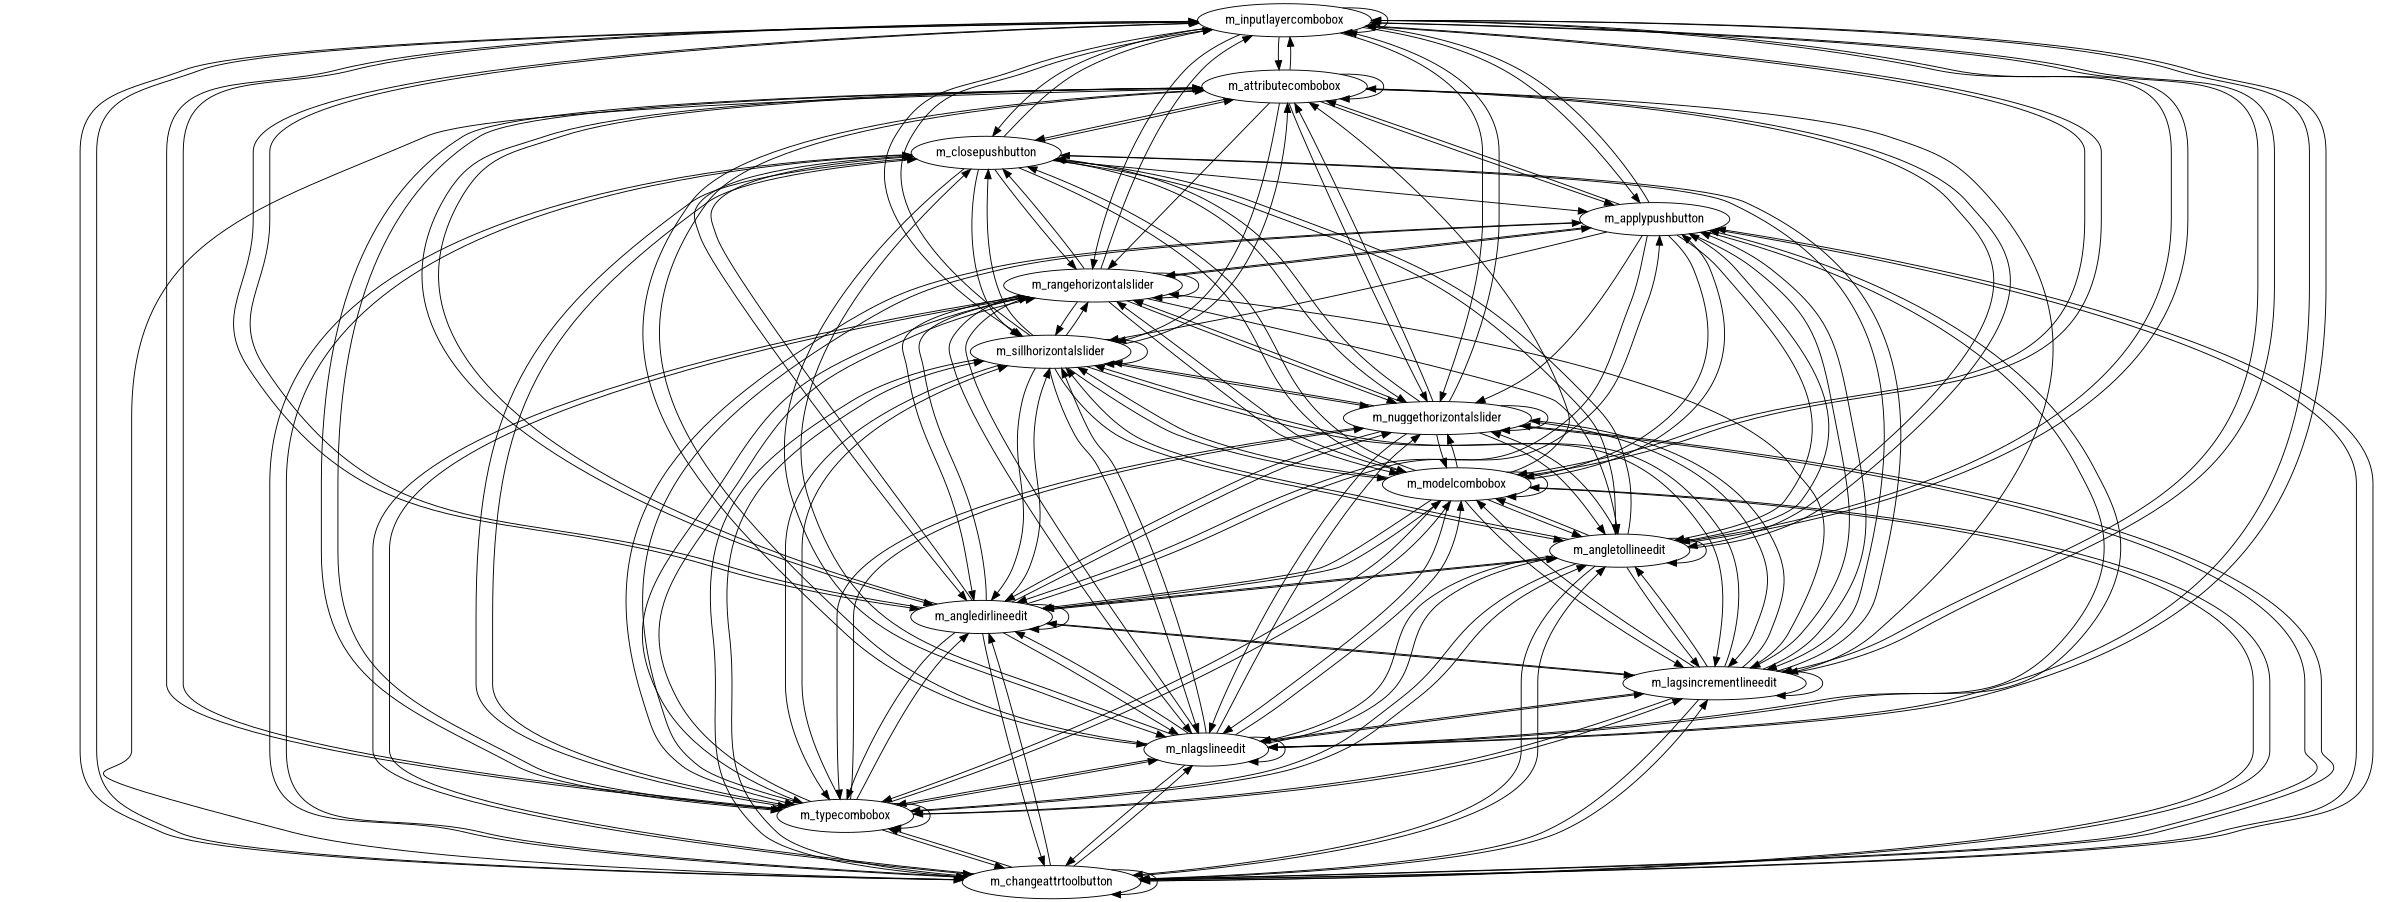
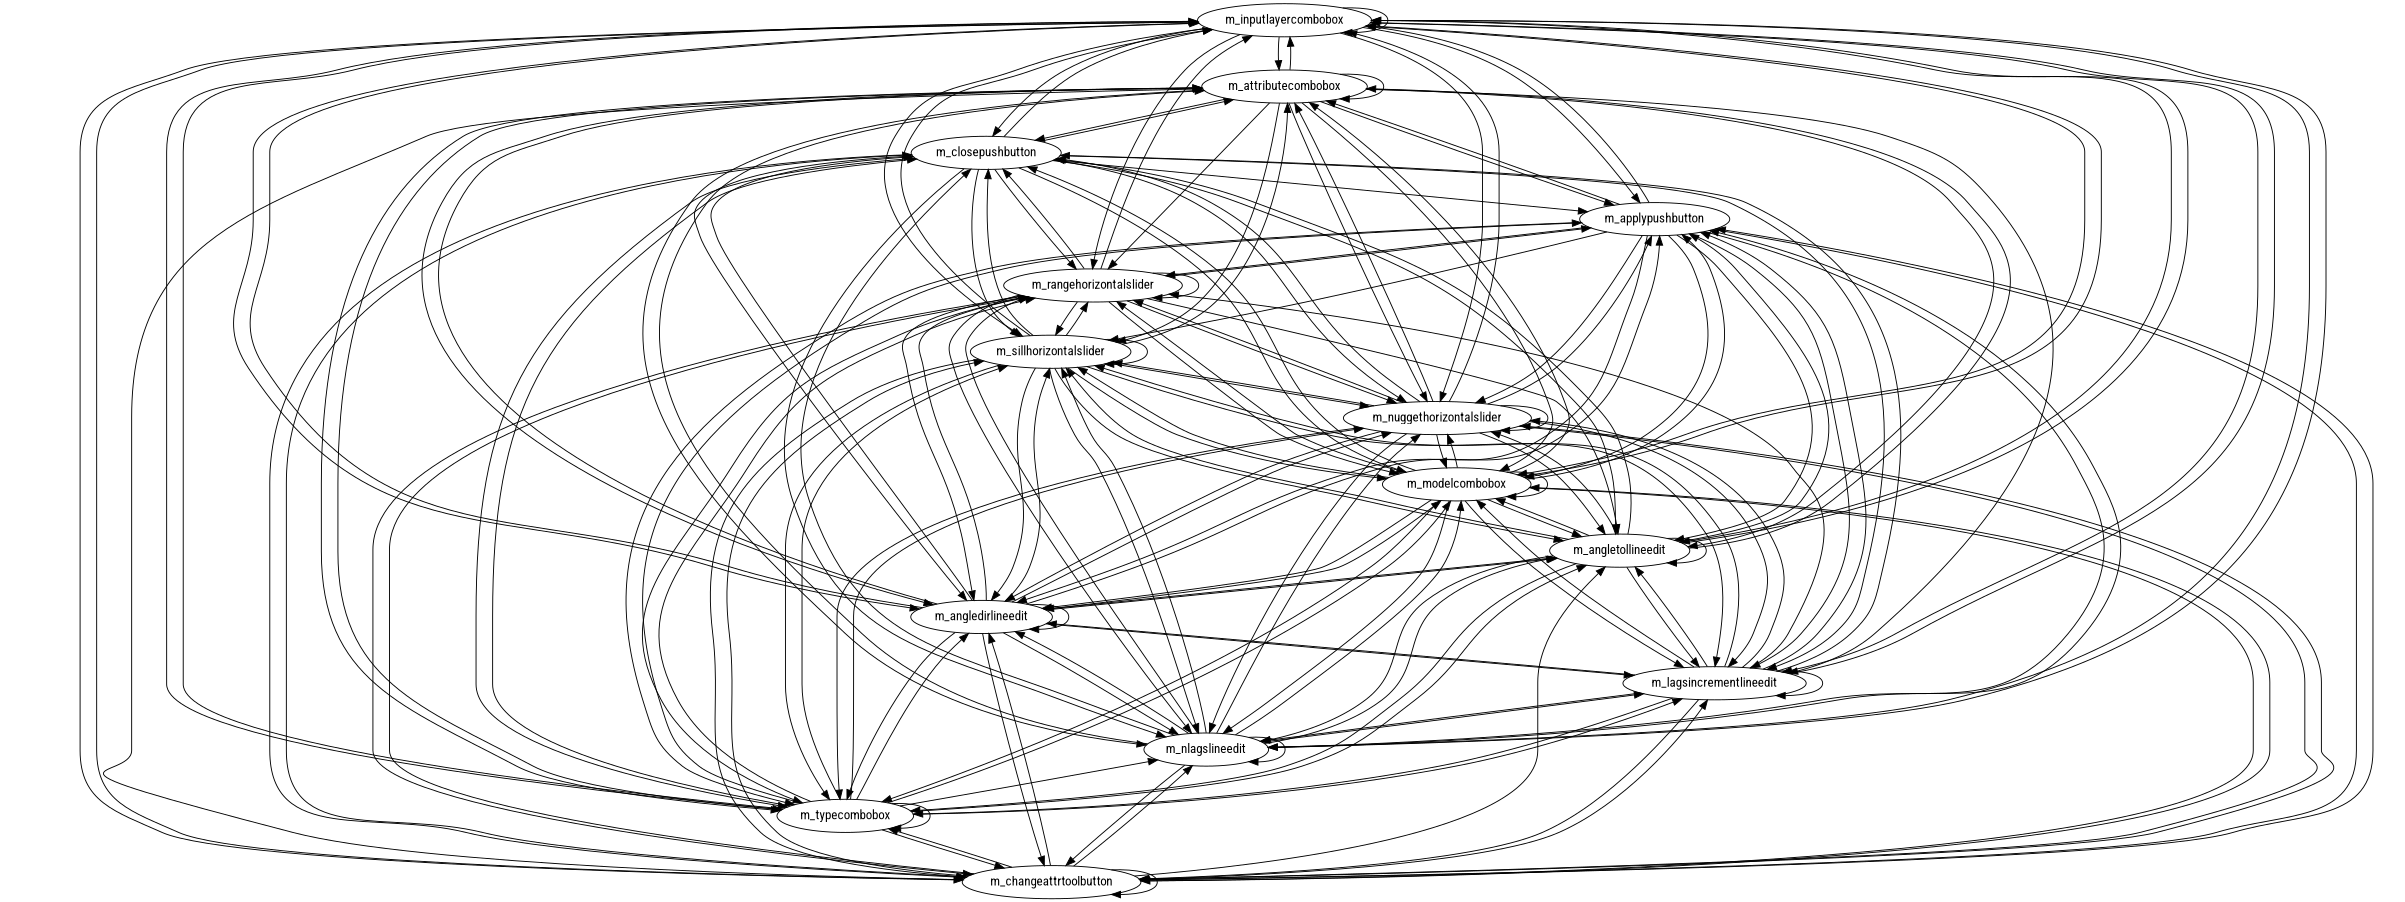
none -> (1472, 270)
none -> (1584, 341)
(1030, 781) -> none
(1449, 816) -> none
